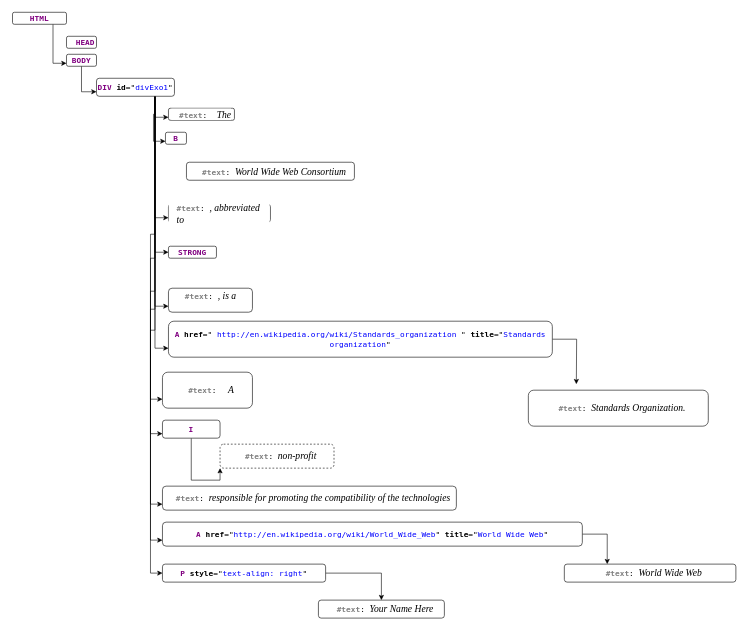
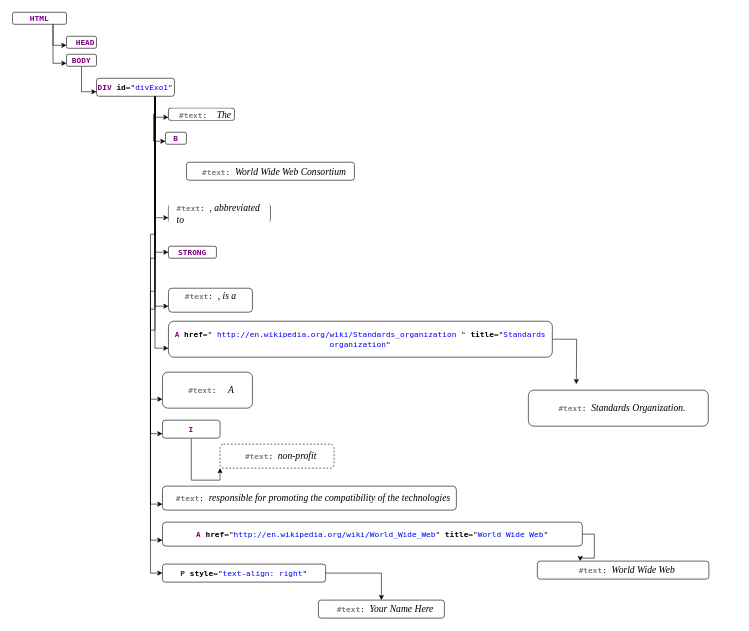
none -> (61, 45)
(650, 573) -> (623, 570)
